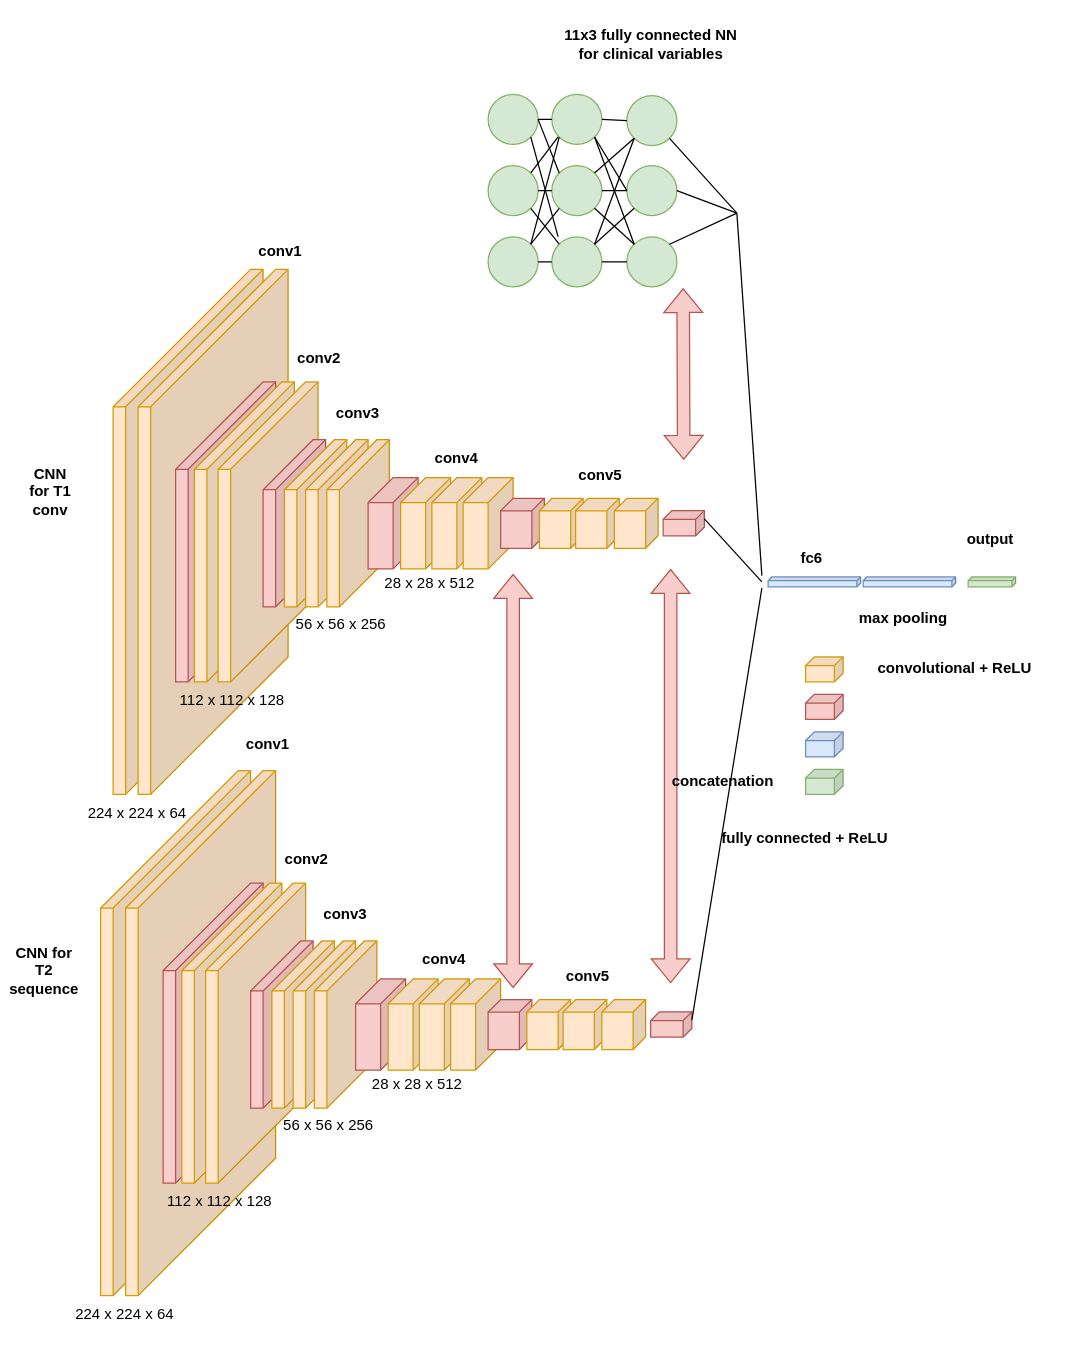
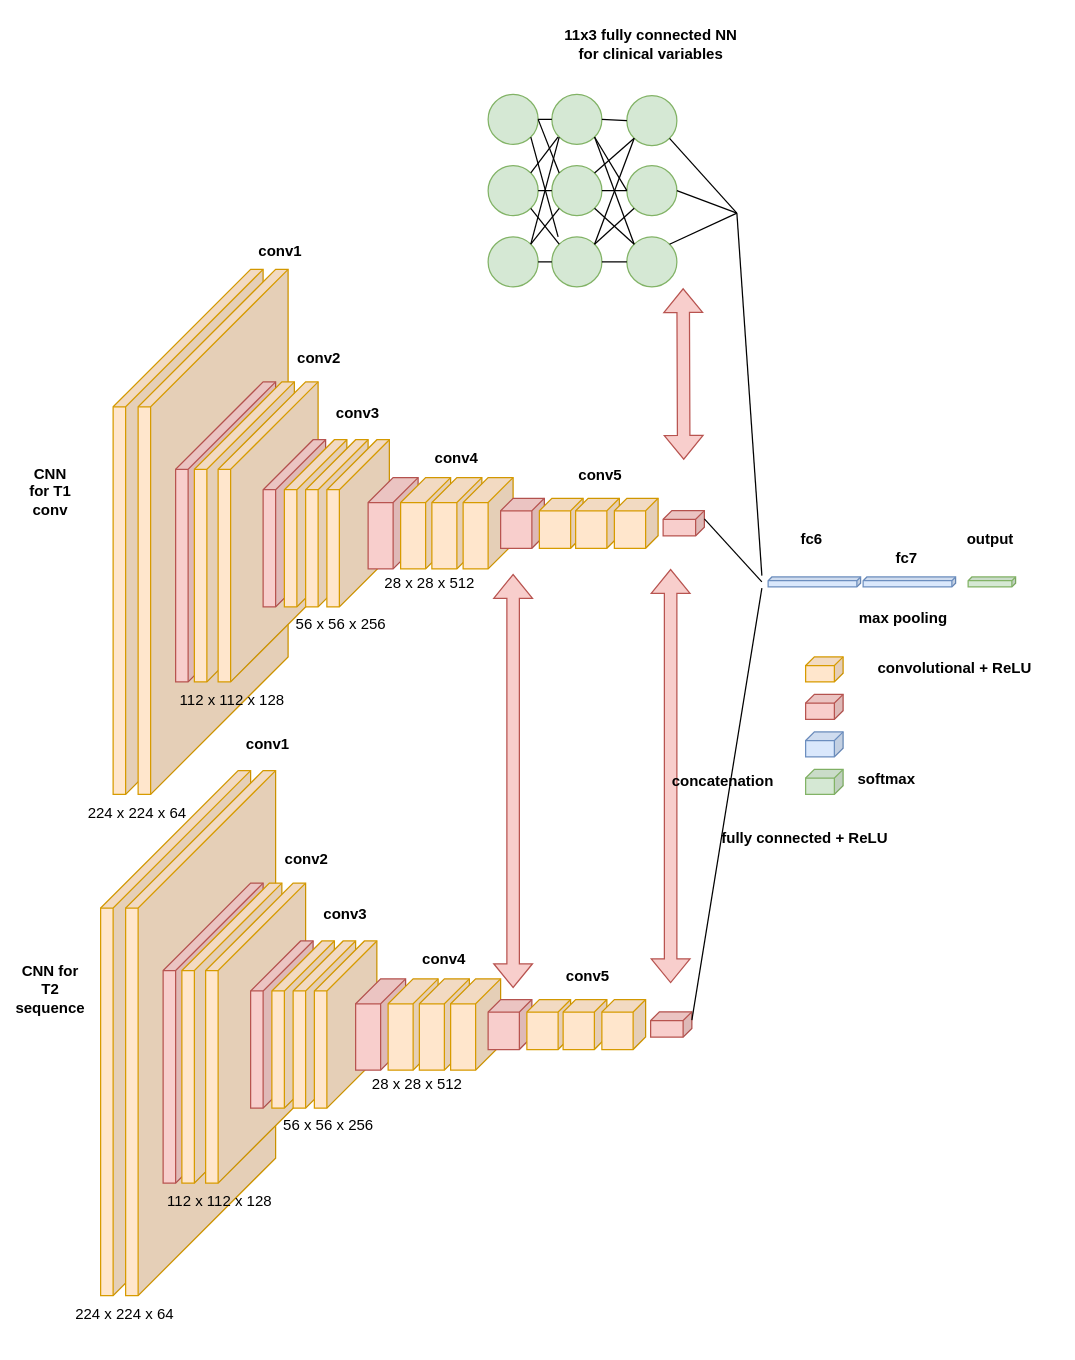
(812, 558) -> (812, 539)
none -> (907, 558)
none -> (942, 779)
(44, 971) -> (51, 990)
